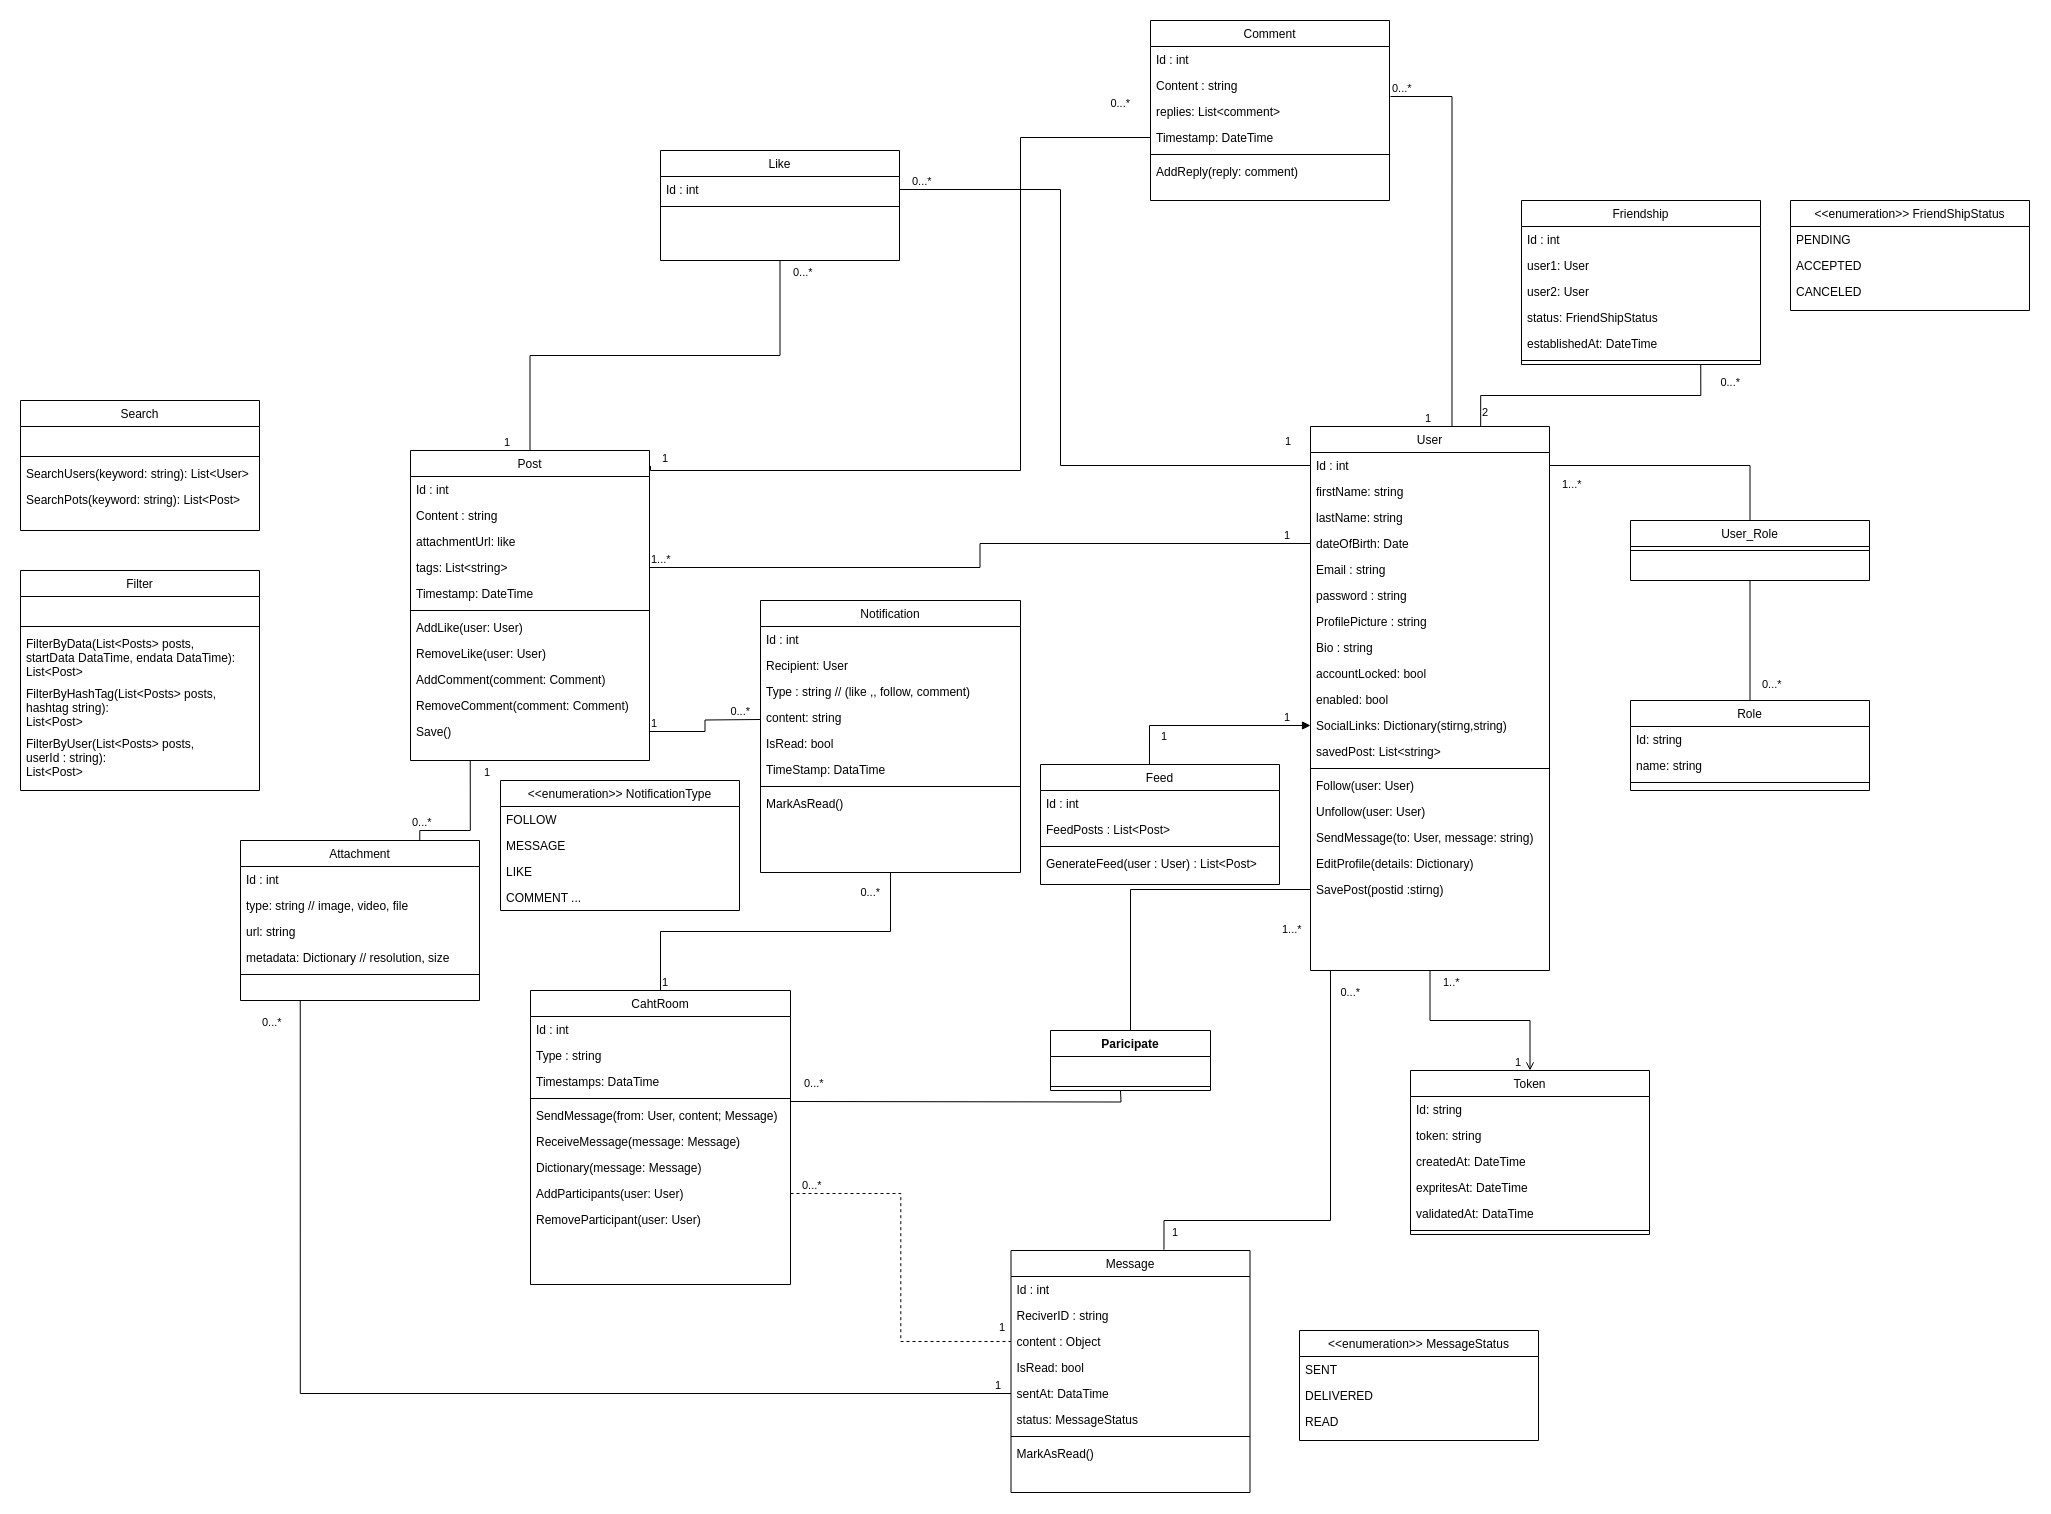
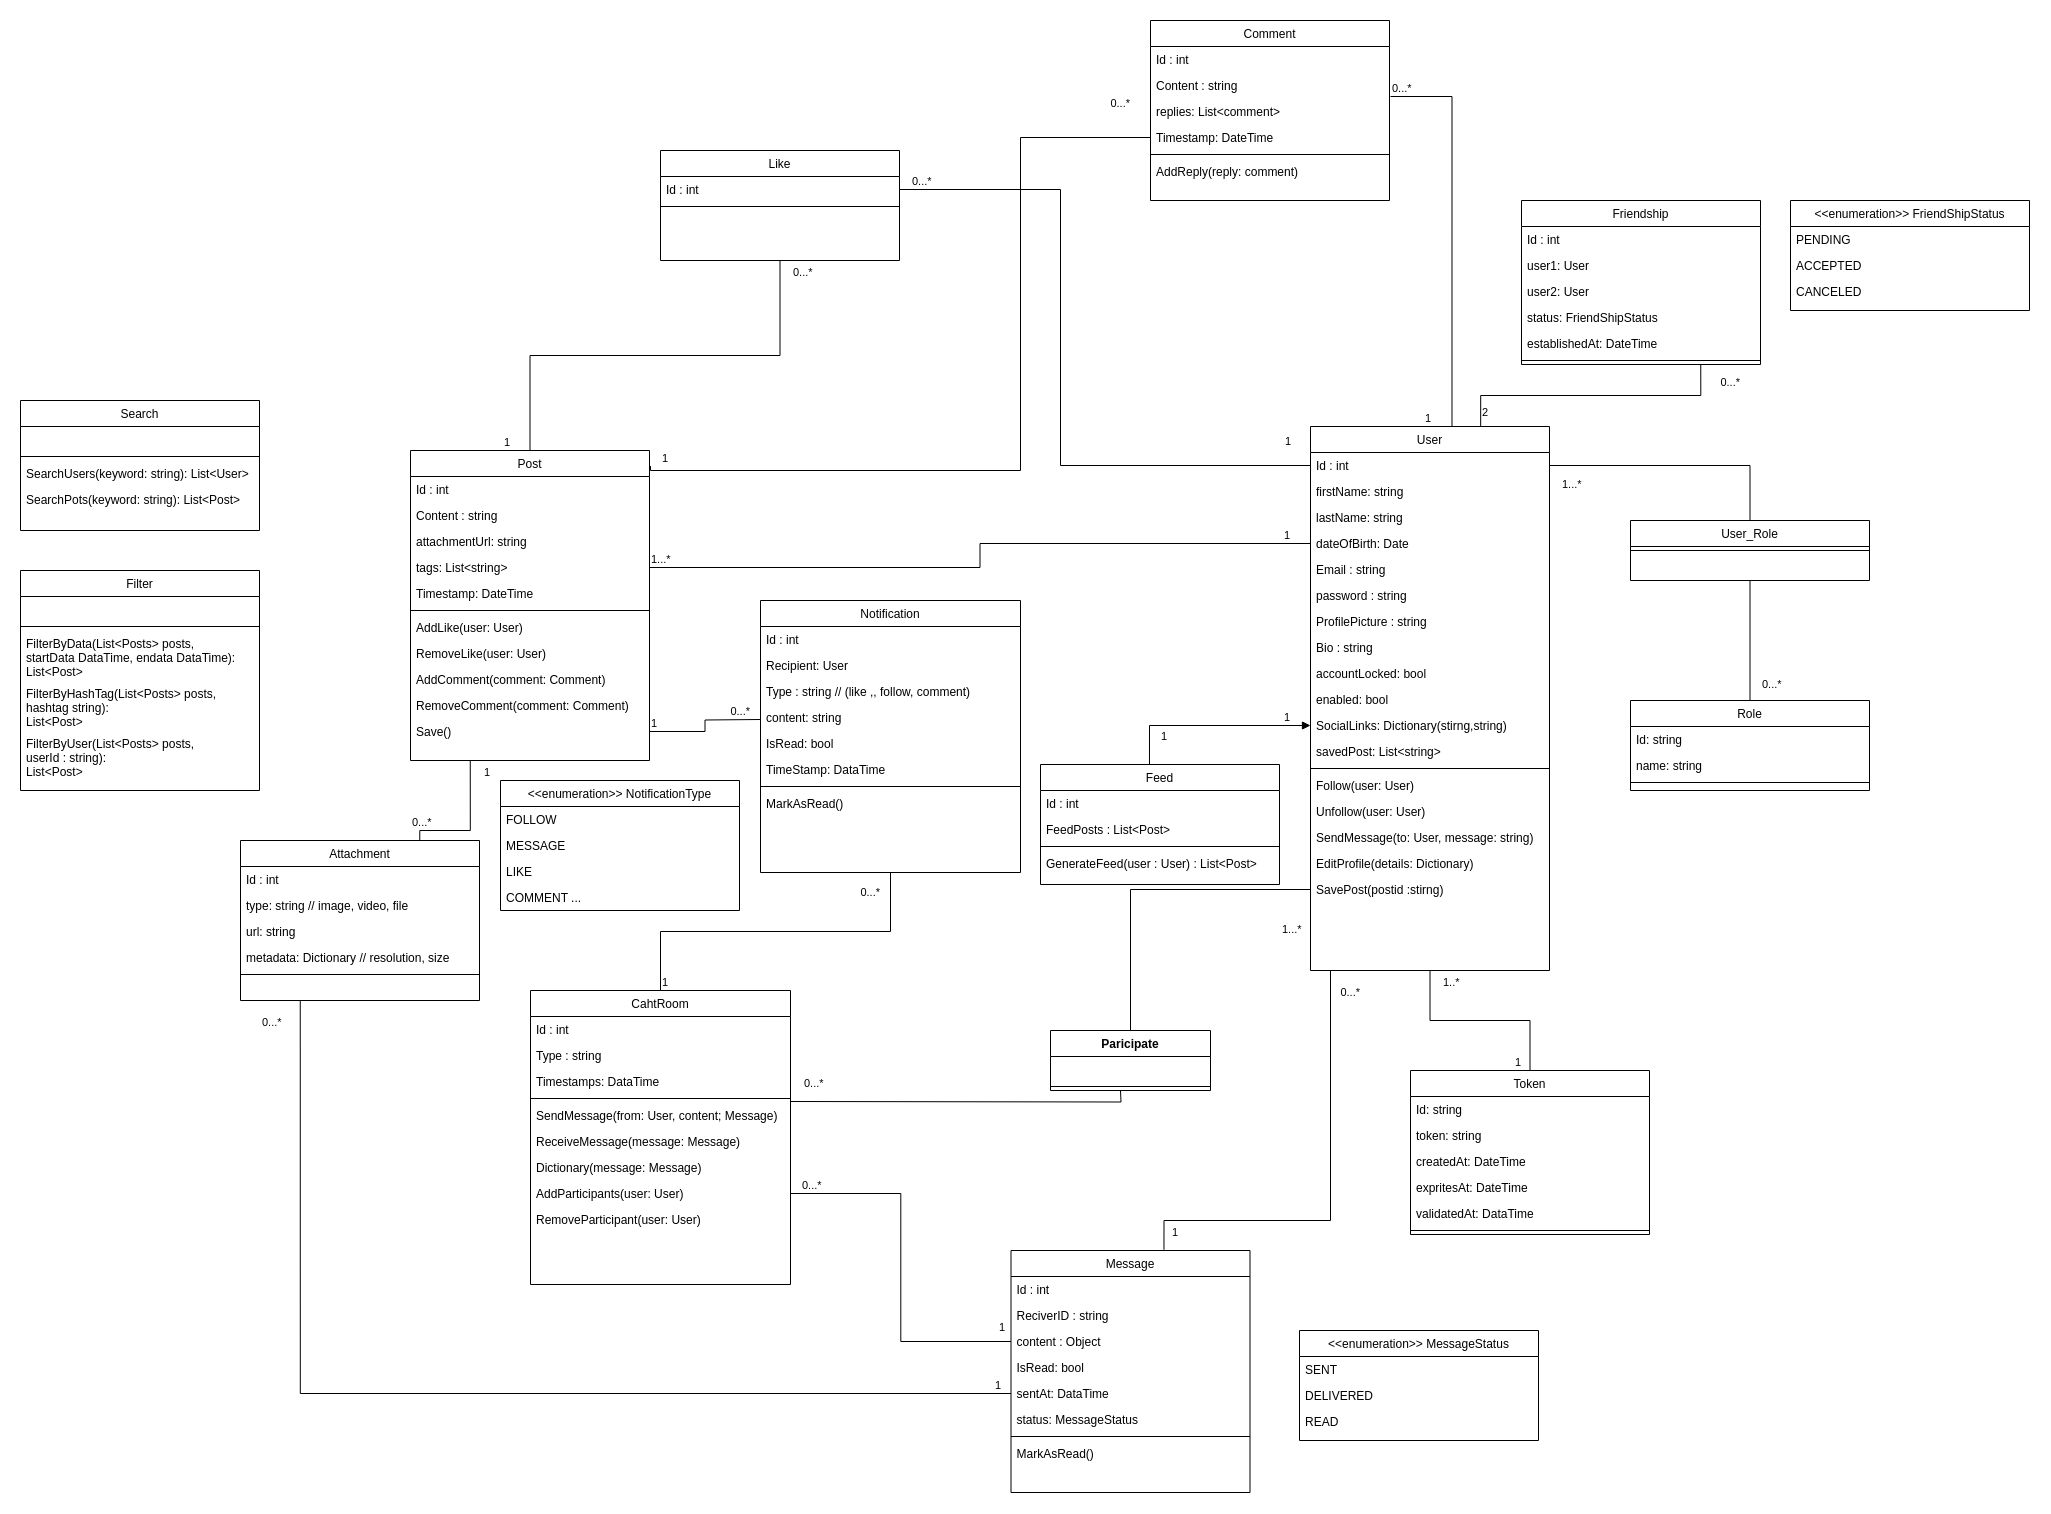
(472, 542) -> (480, 542)
(1530, 1064) -> (1530, 1065)
(901, 1267) -> (901, 1267)
